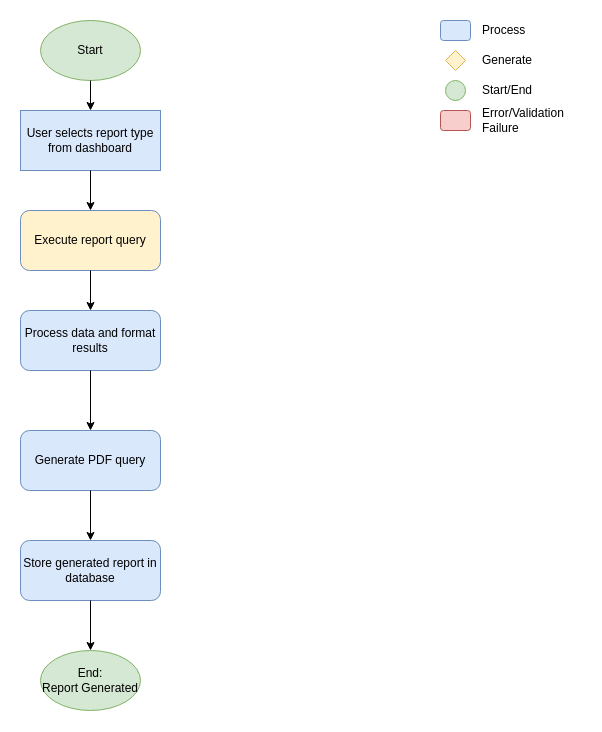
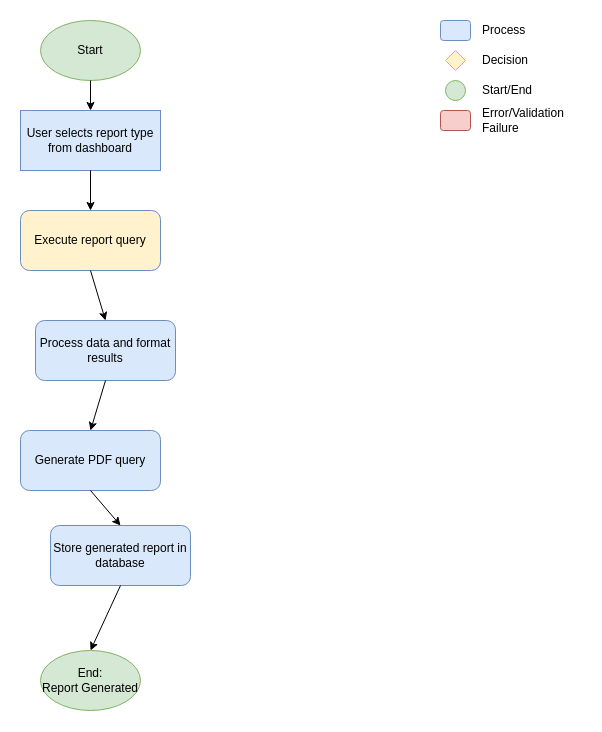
(509, 61) -> (506, 61)
(91, 341) -> (106, 351)
(91, 571) -> (121, 556)
